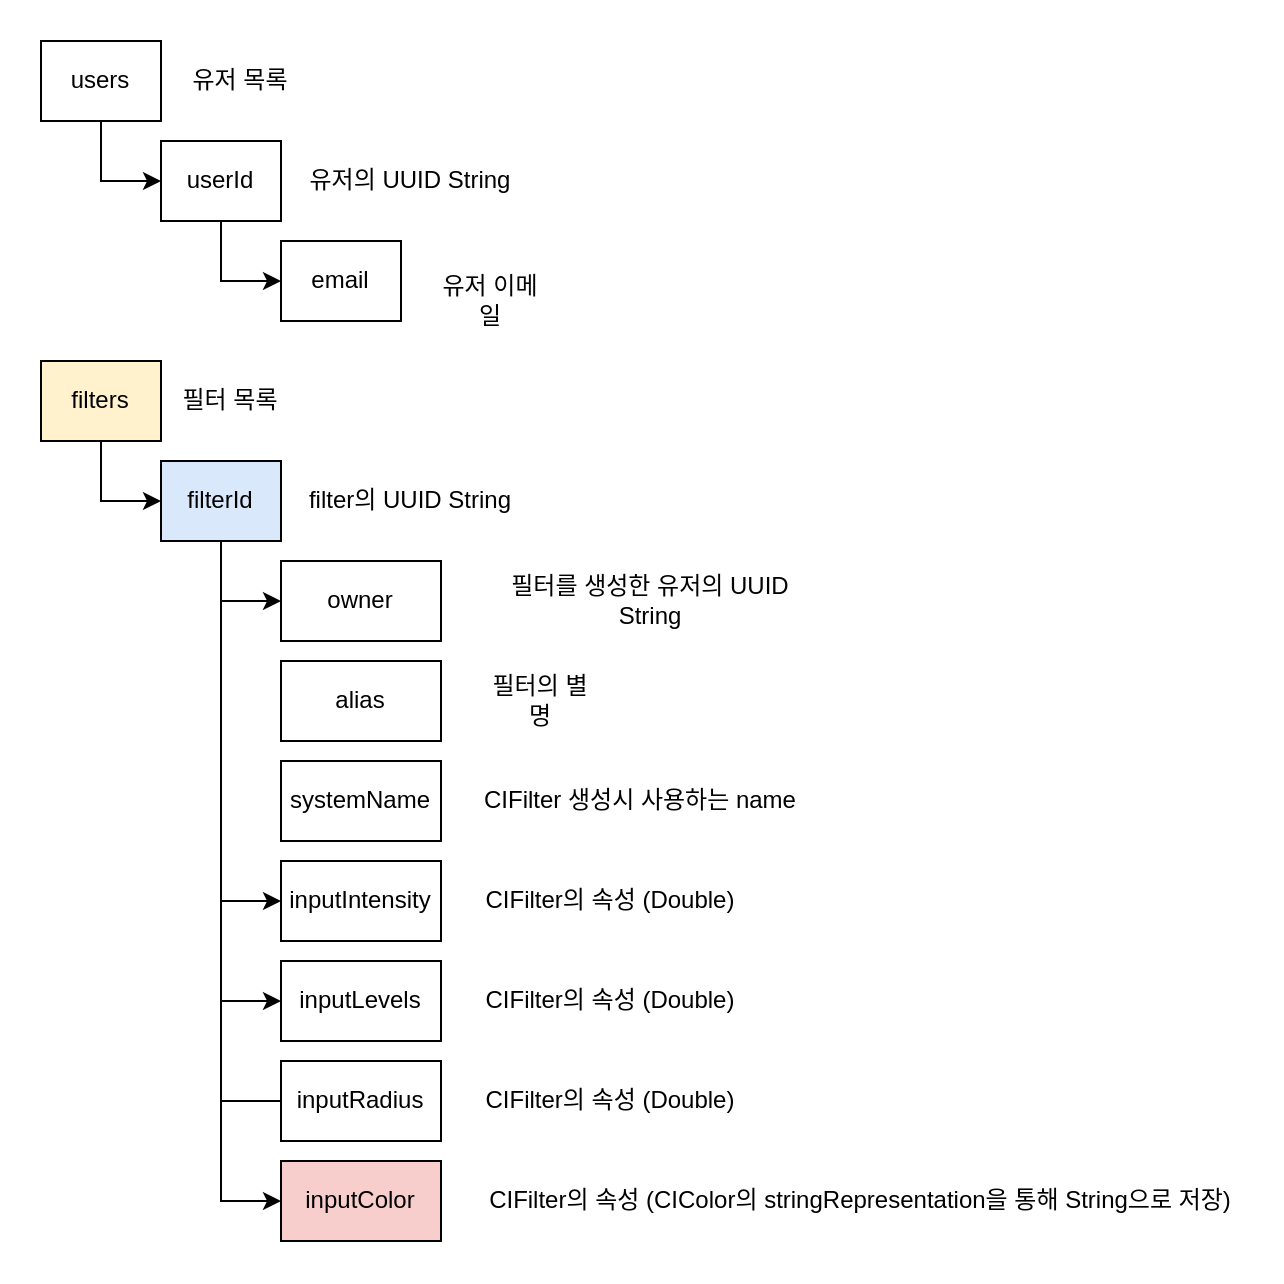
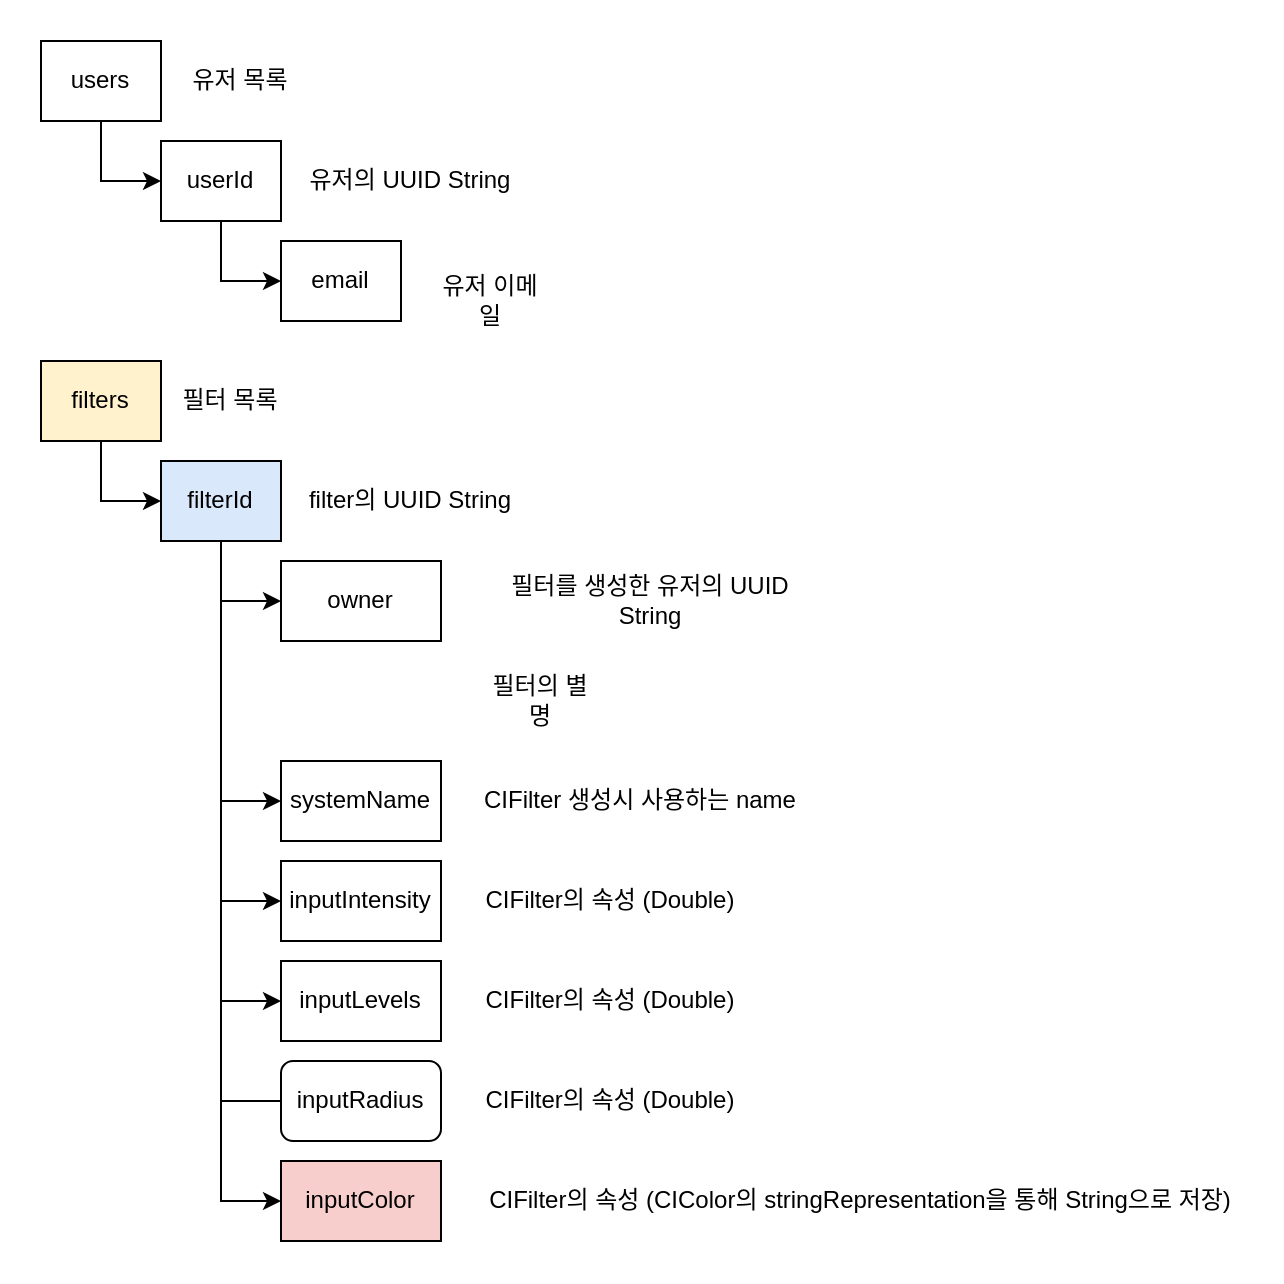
(361, 701) -> none
none -> (246, 801)
(361, 1101) -> (361, 1101)
